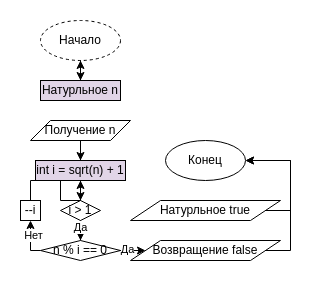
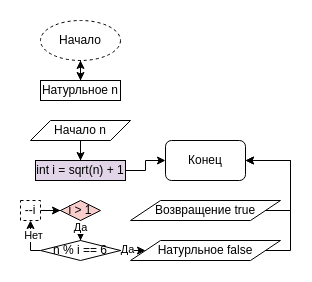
(81, 91) -> (81, 91)
(81, 131) -> (81, 131)
(206, 161) -> (206, 161)
(81, 181) -> (146, 170)
(61, 198) -> (55, 211)
(31, 211) -> (31, 211)
(81, 211) -> (81, 211)
(206, 211) -> (206, 211)
(81, 251) -> (81, 251)
(206, 251) -> (206, 251)
